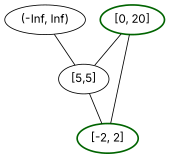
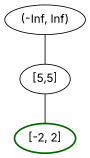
(132, 20) -> none
